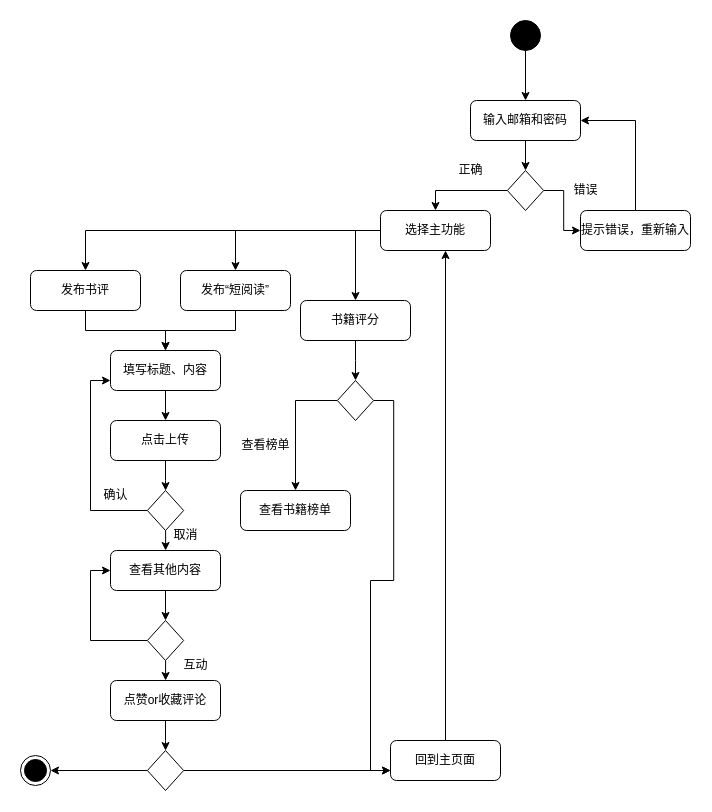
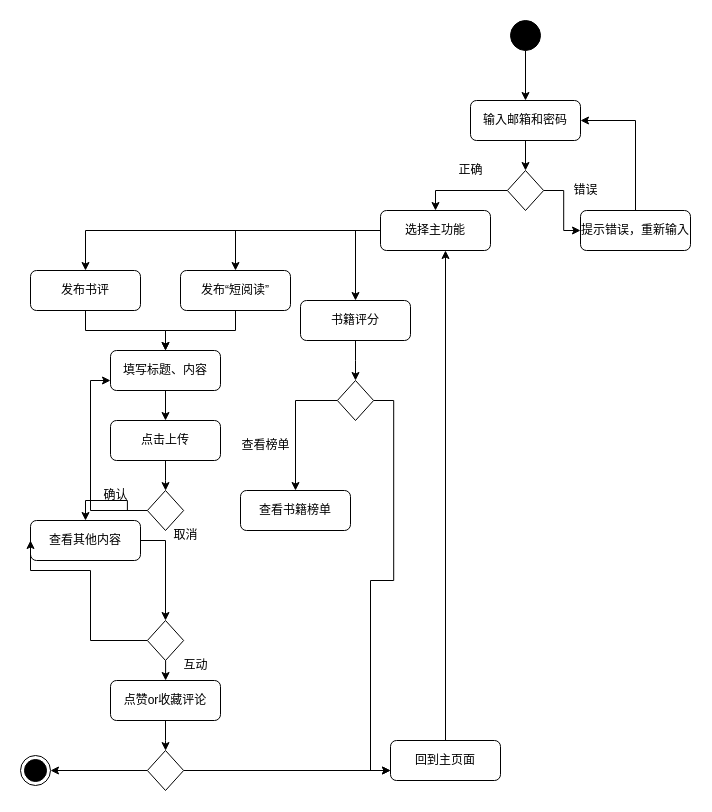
(166, 571) -> (86, 541)
